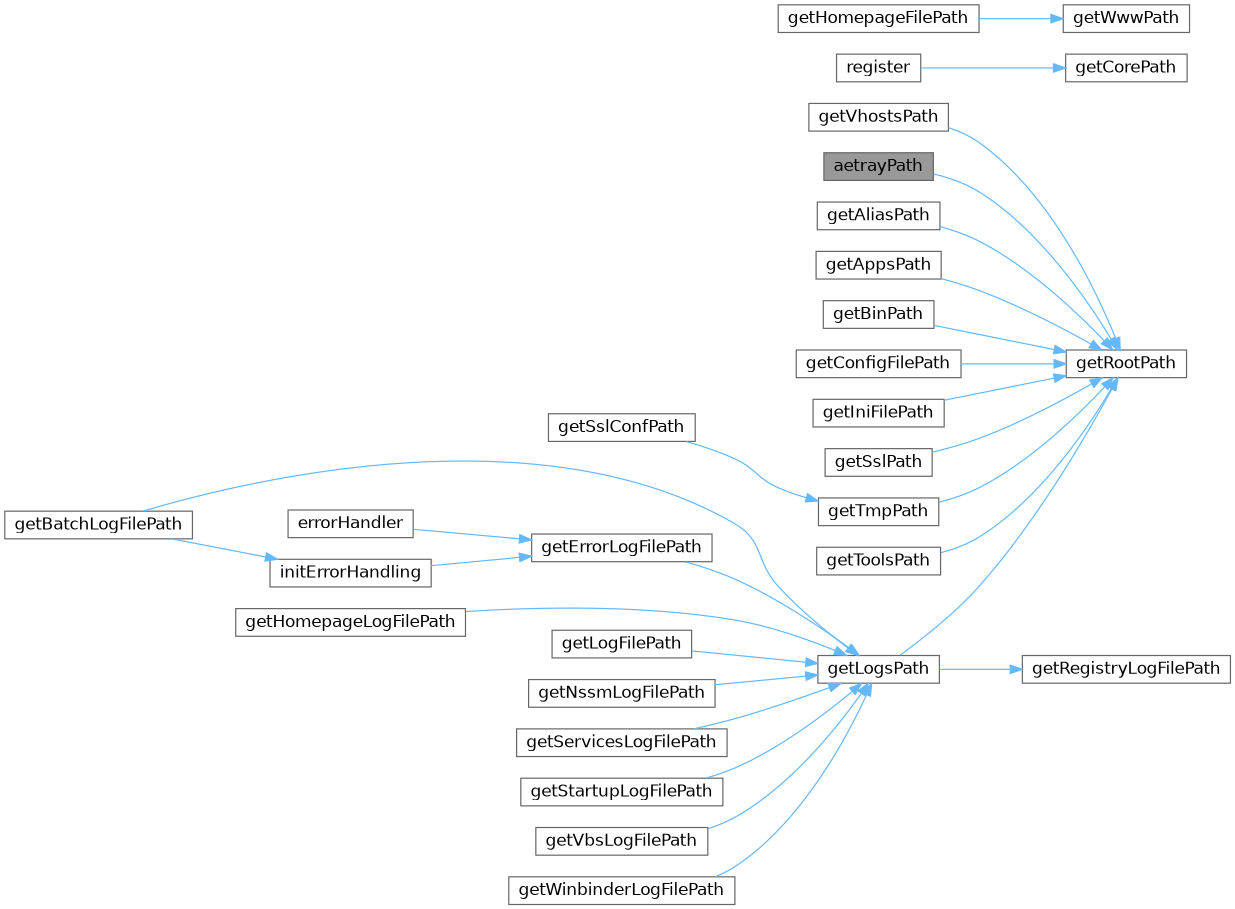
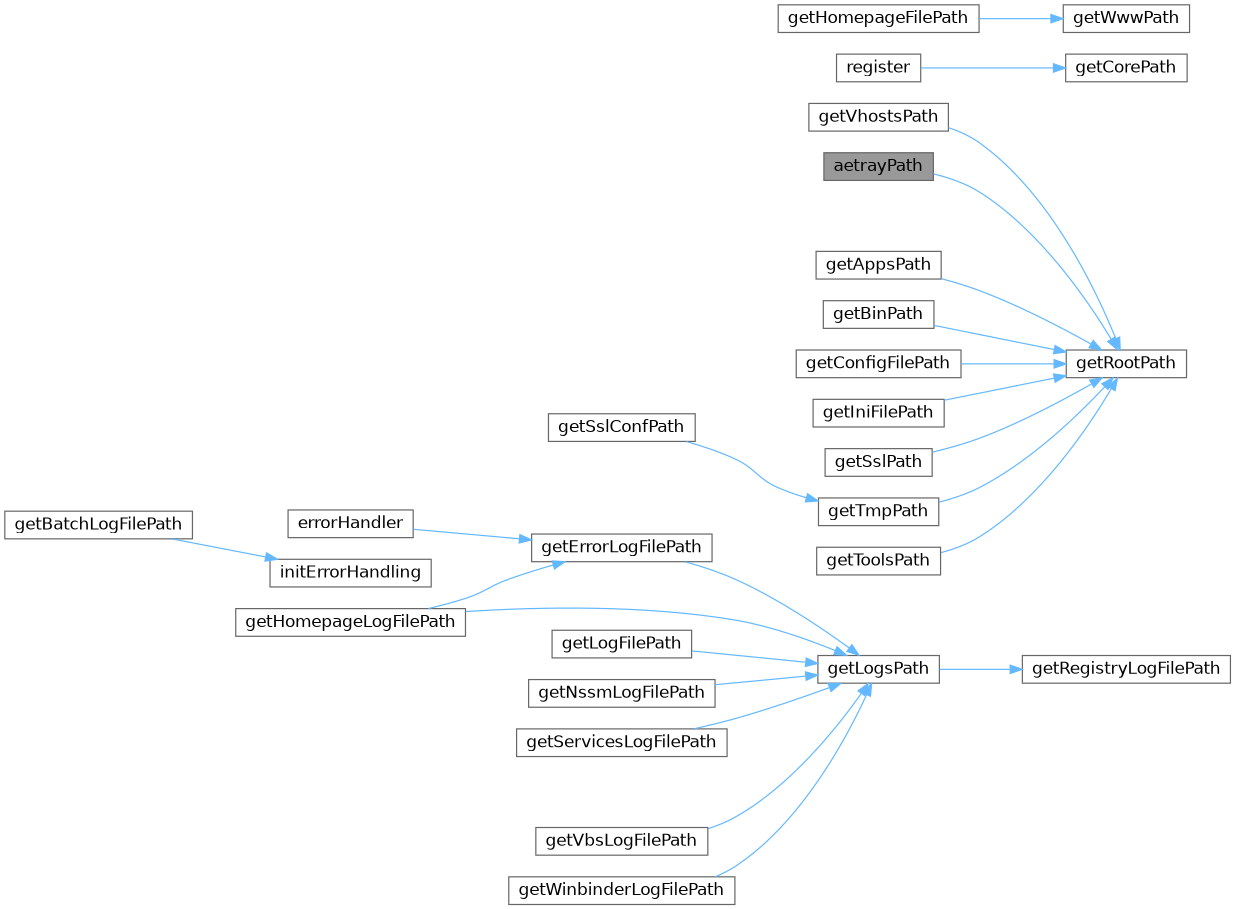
(879, 216) -> none
(527, 465) -> none
(1021, 534) -> none
(475, 562) -> (491, 587)
(622, 792) -> none
